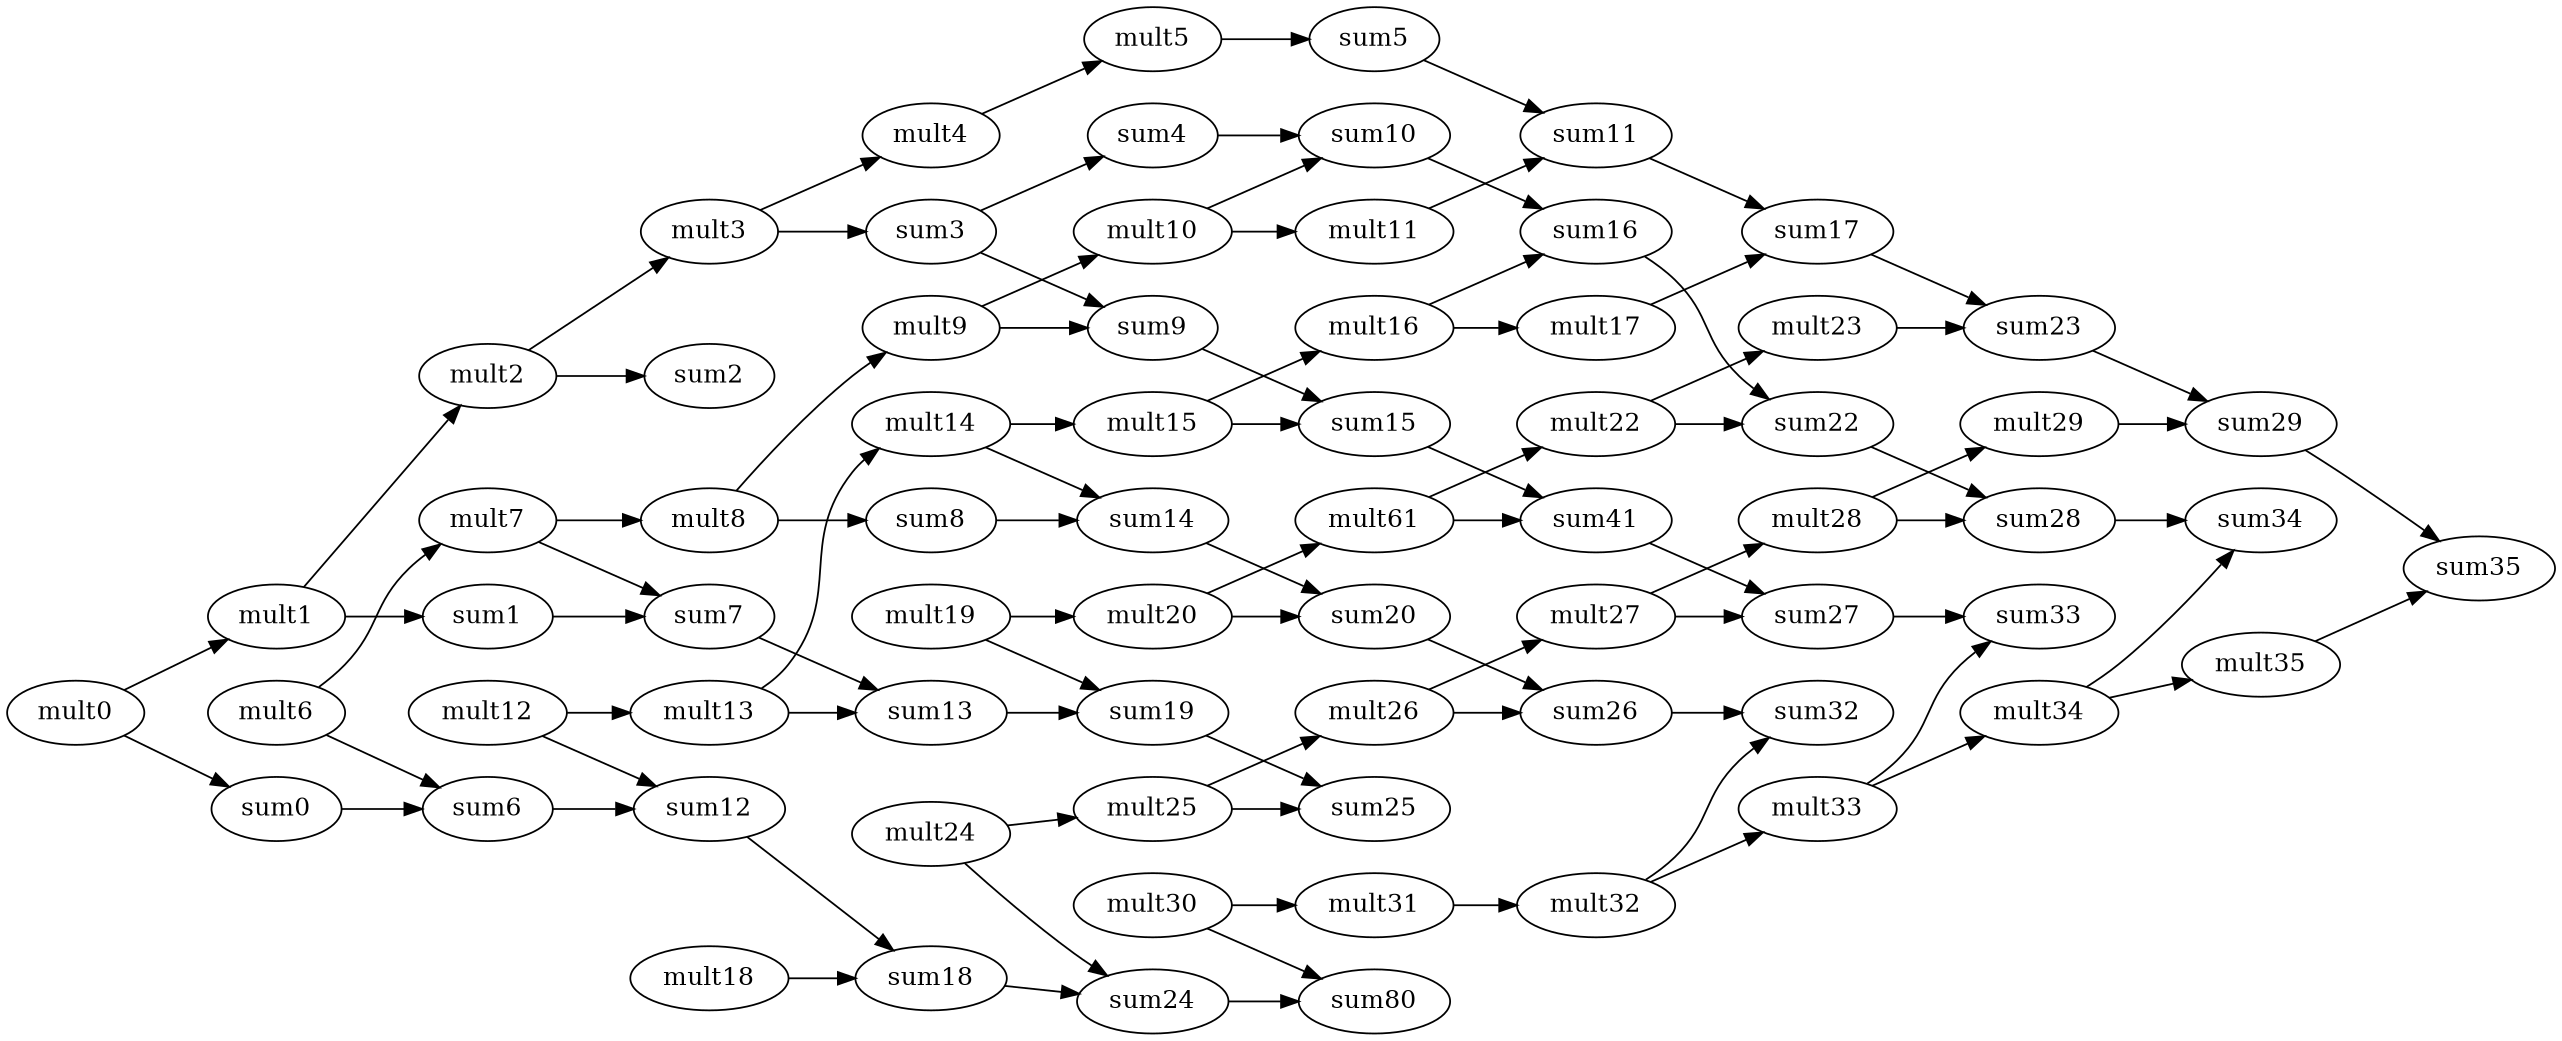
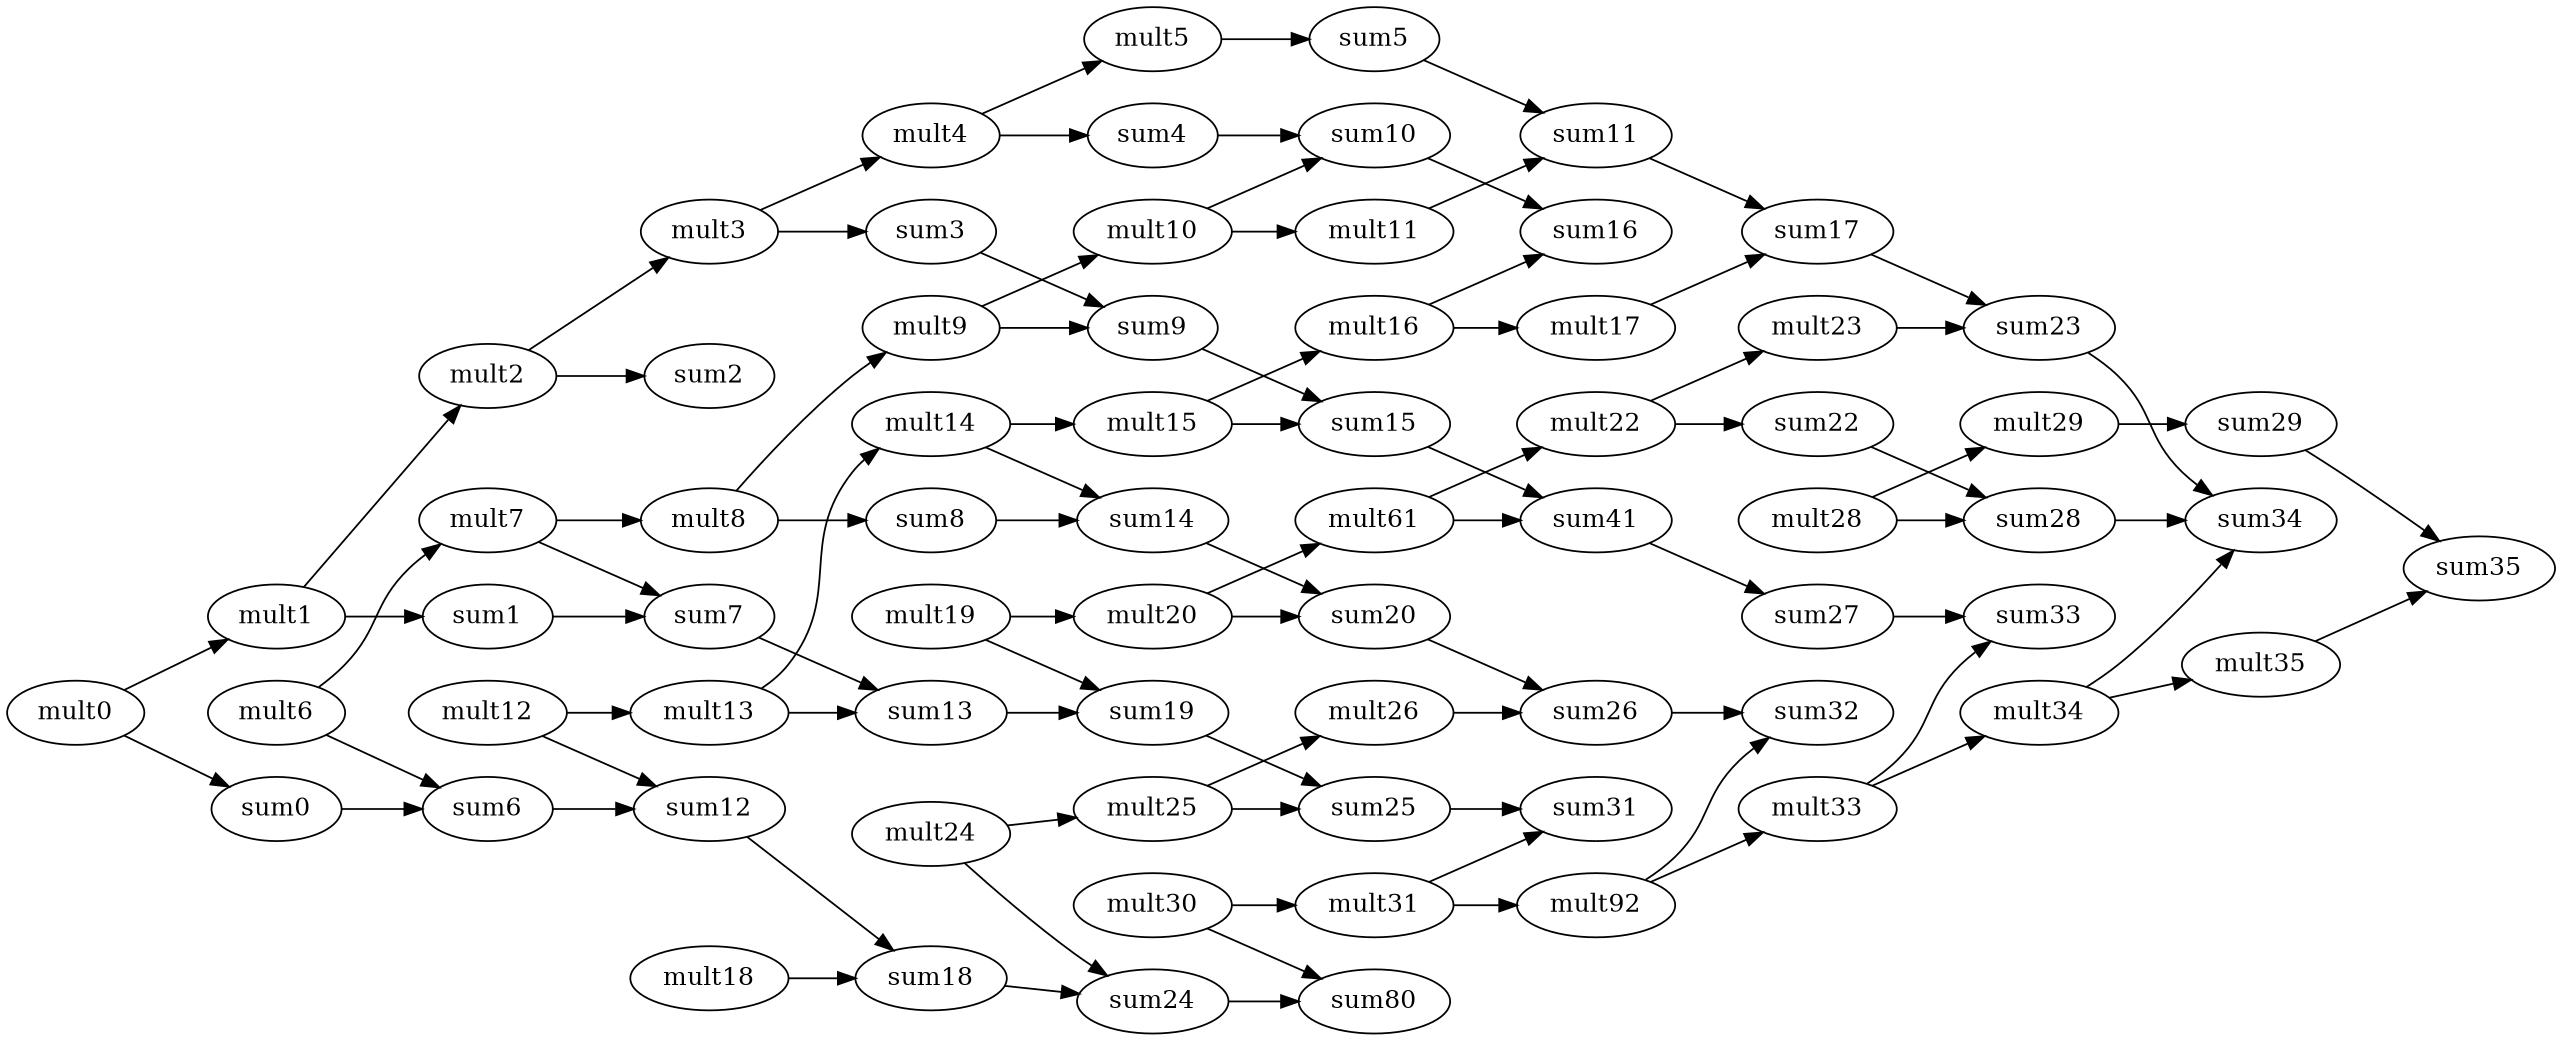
(1034, 187) -> (1035, 135)
(1703, 320) -> none
(2142, 372) -> (2145, 412)
(1596, 617) -> none
none -> (1596, 809)
(1596, 905) -> (1596, 905)
